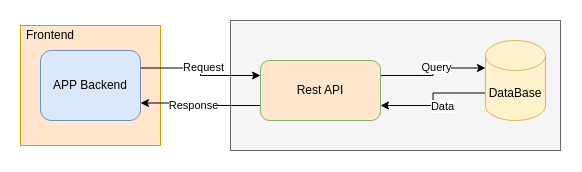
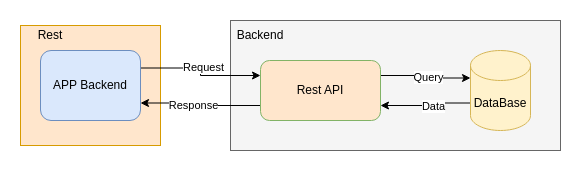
(51, 36) -> (51, 36)
none -> (261, 36)
(516, 81) -> (501, 91)
